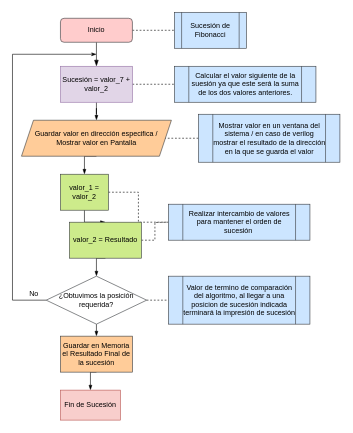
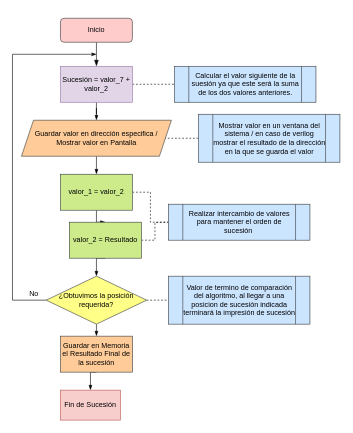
(153, 30) -> none
(210, 30) -> none
(84, 192) -> (96, 192)
(96, 300) -> (96, 300)
